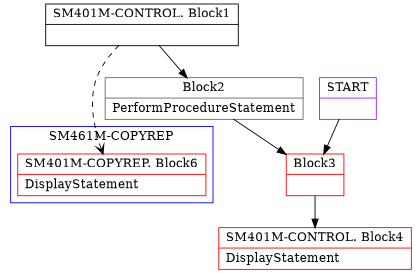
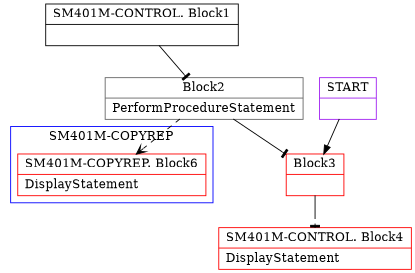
(172, 60) -> (172, 60)
(93, 92) -> (162, 134)
(258, 135) -> (258, 135)
(112, 137) -> (112, 137)
(315, 207) -> (315, 207)
